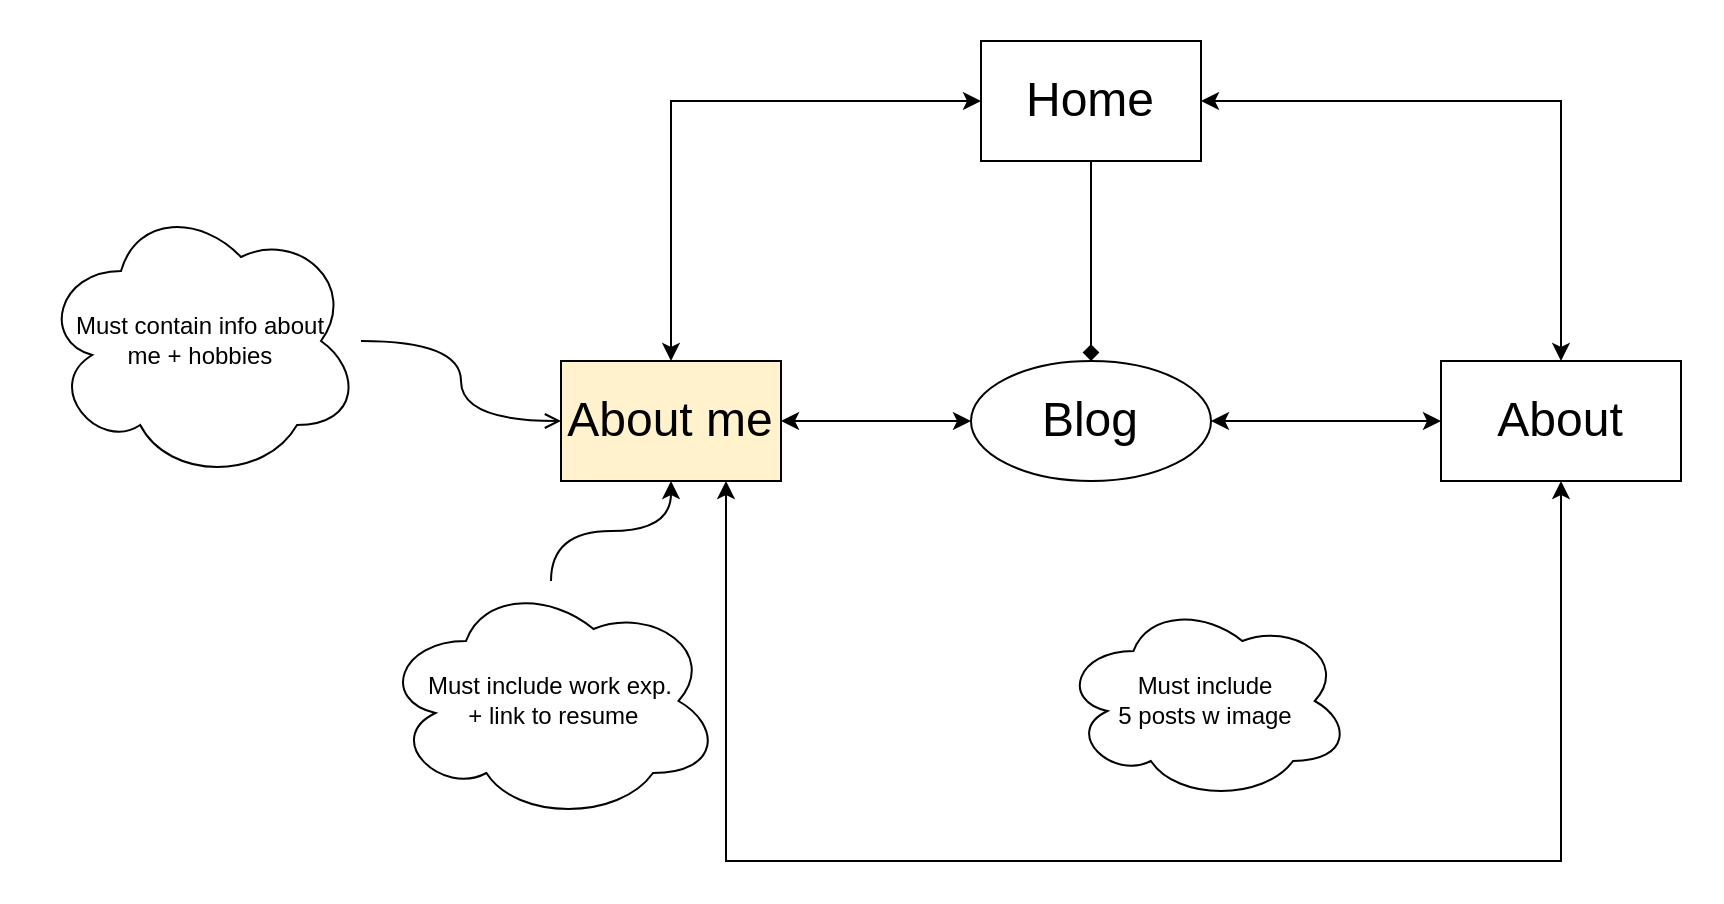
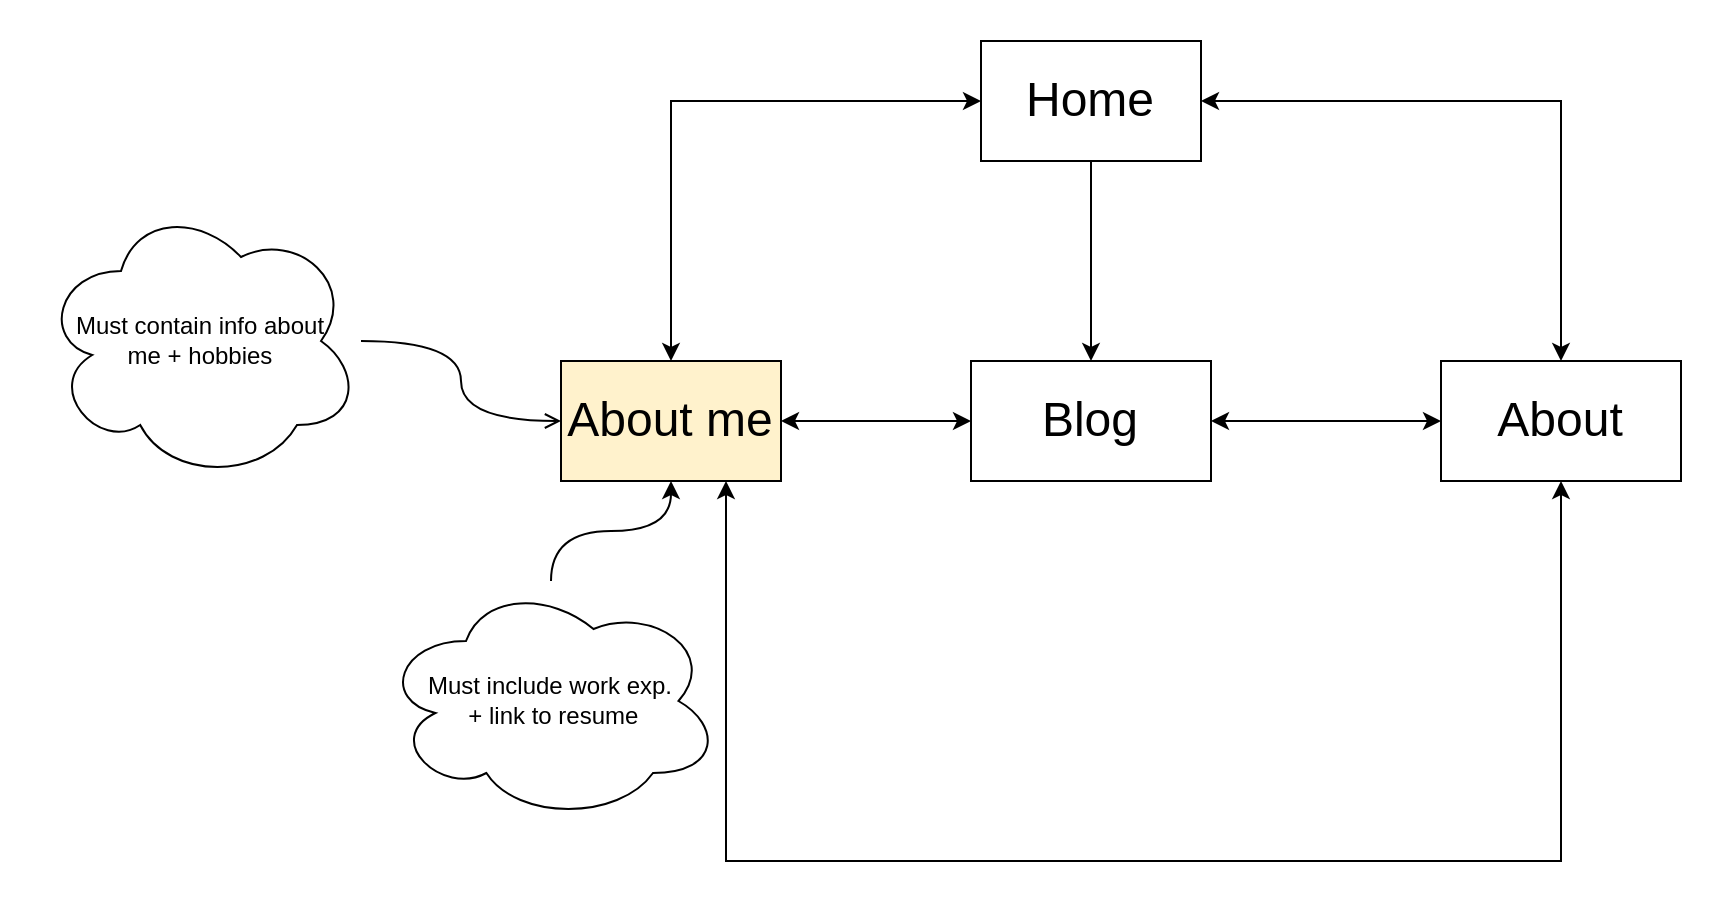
(1091, 345) -> (1091, 346)
(1091, 421) -> (1091, 421)
(1206, 701) -> none
